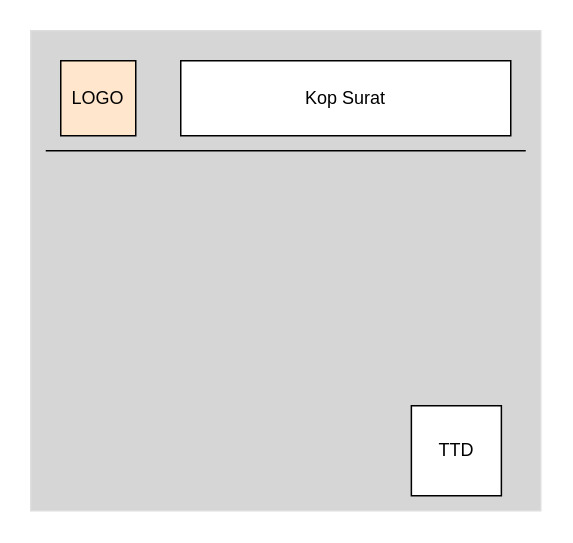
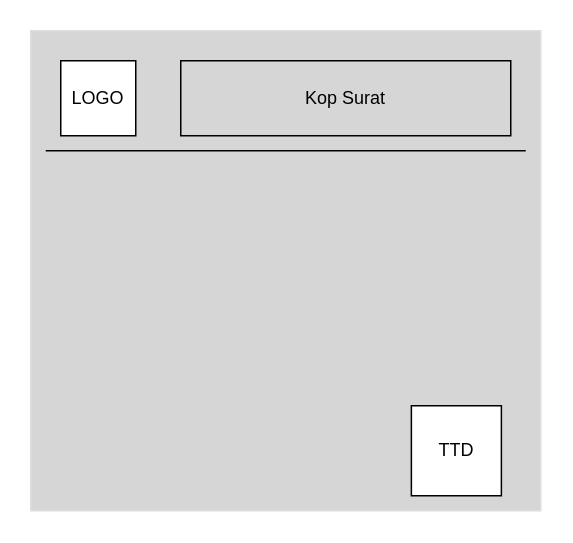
(98, 98) -> (98, 98)
(346, 98) -> (346, 98)
